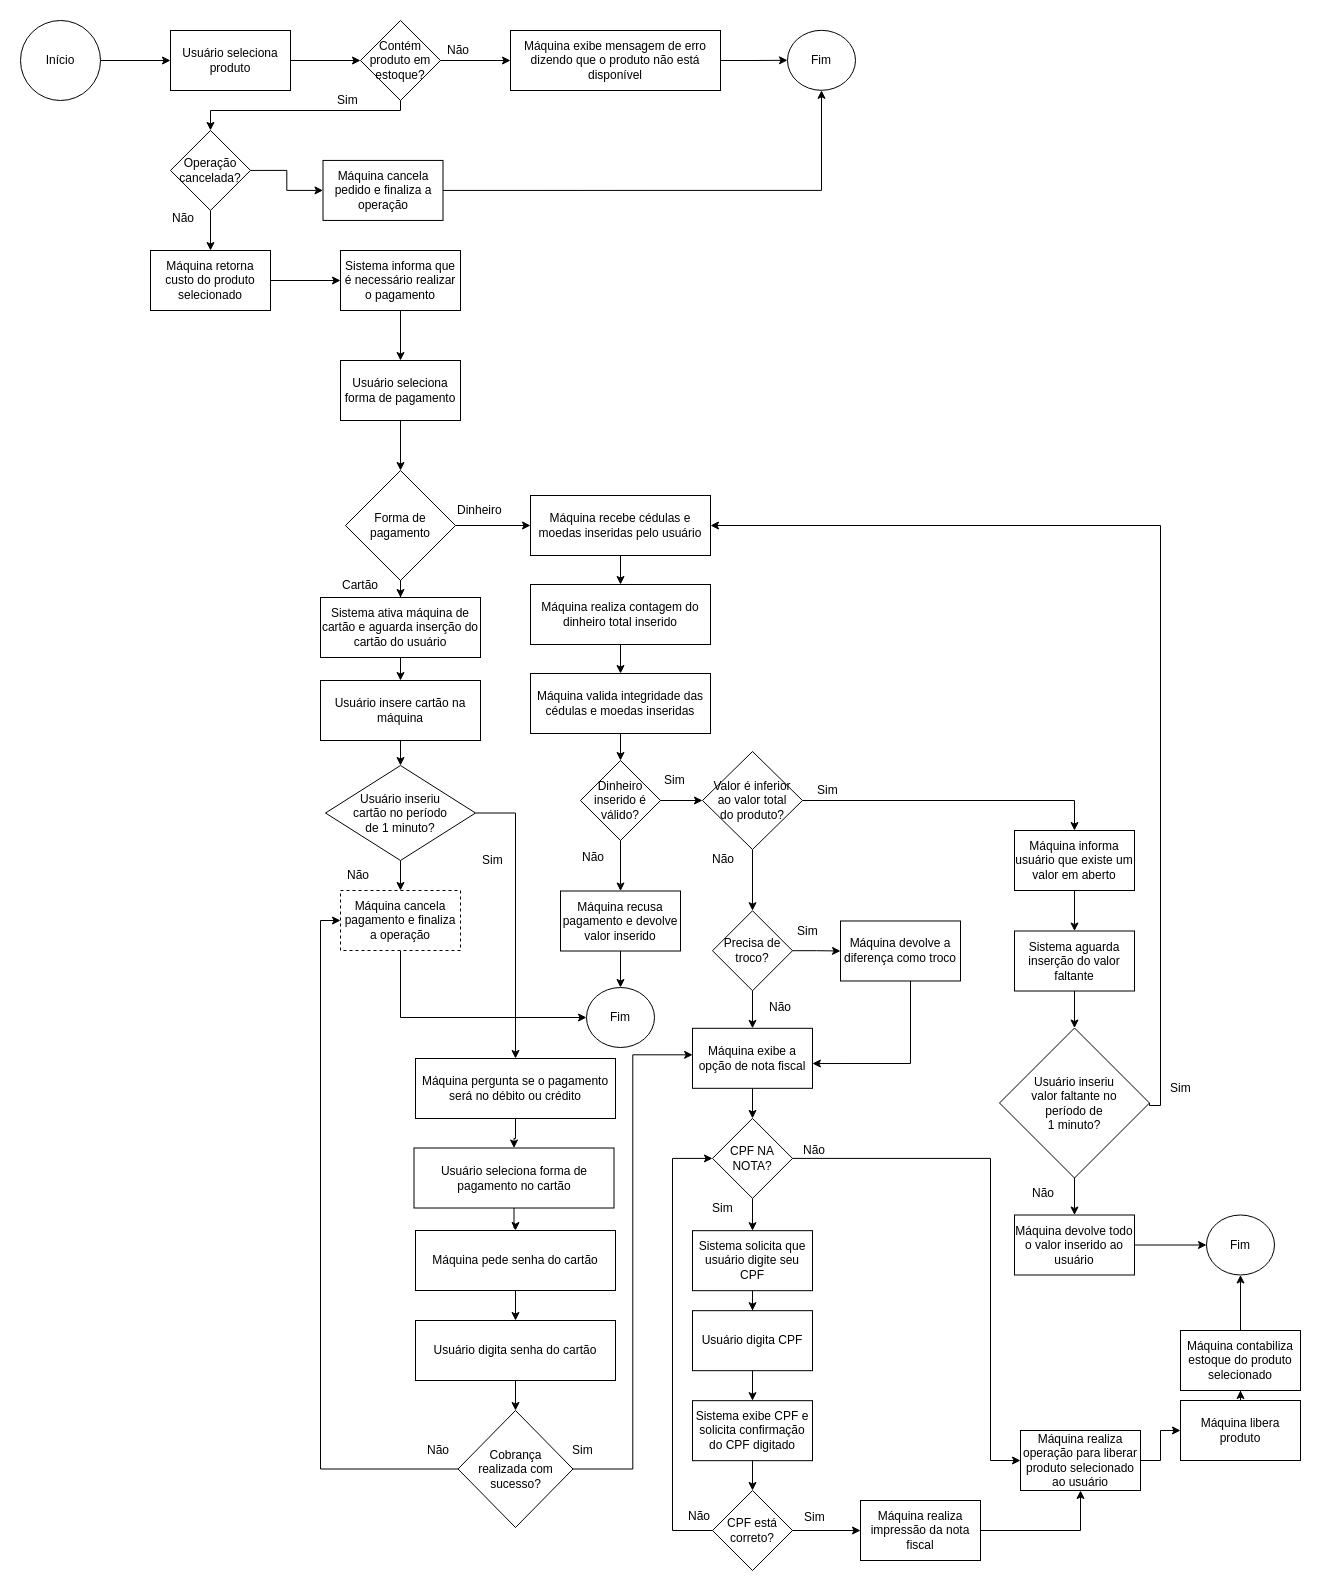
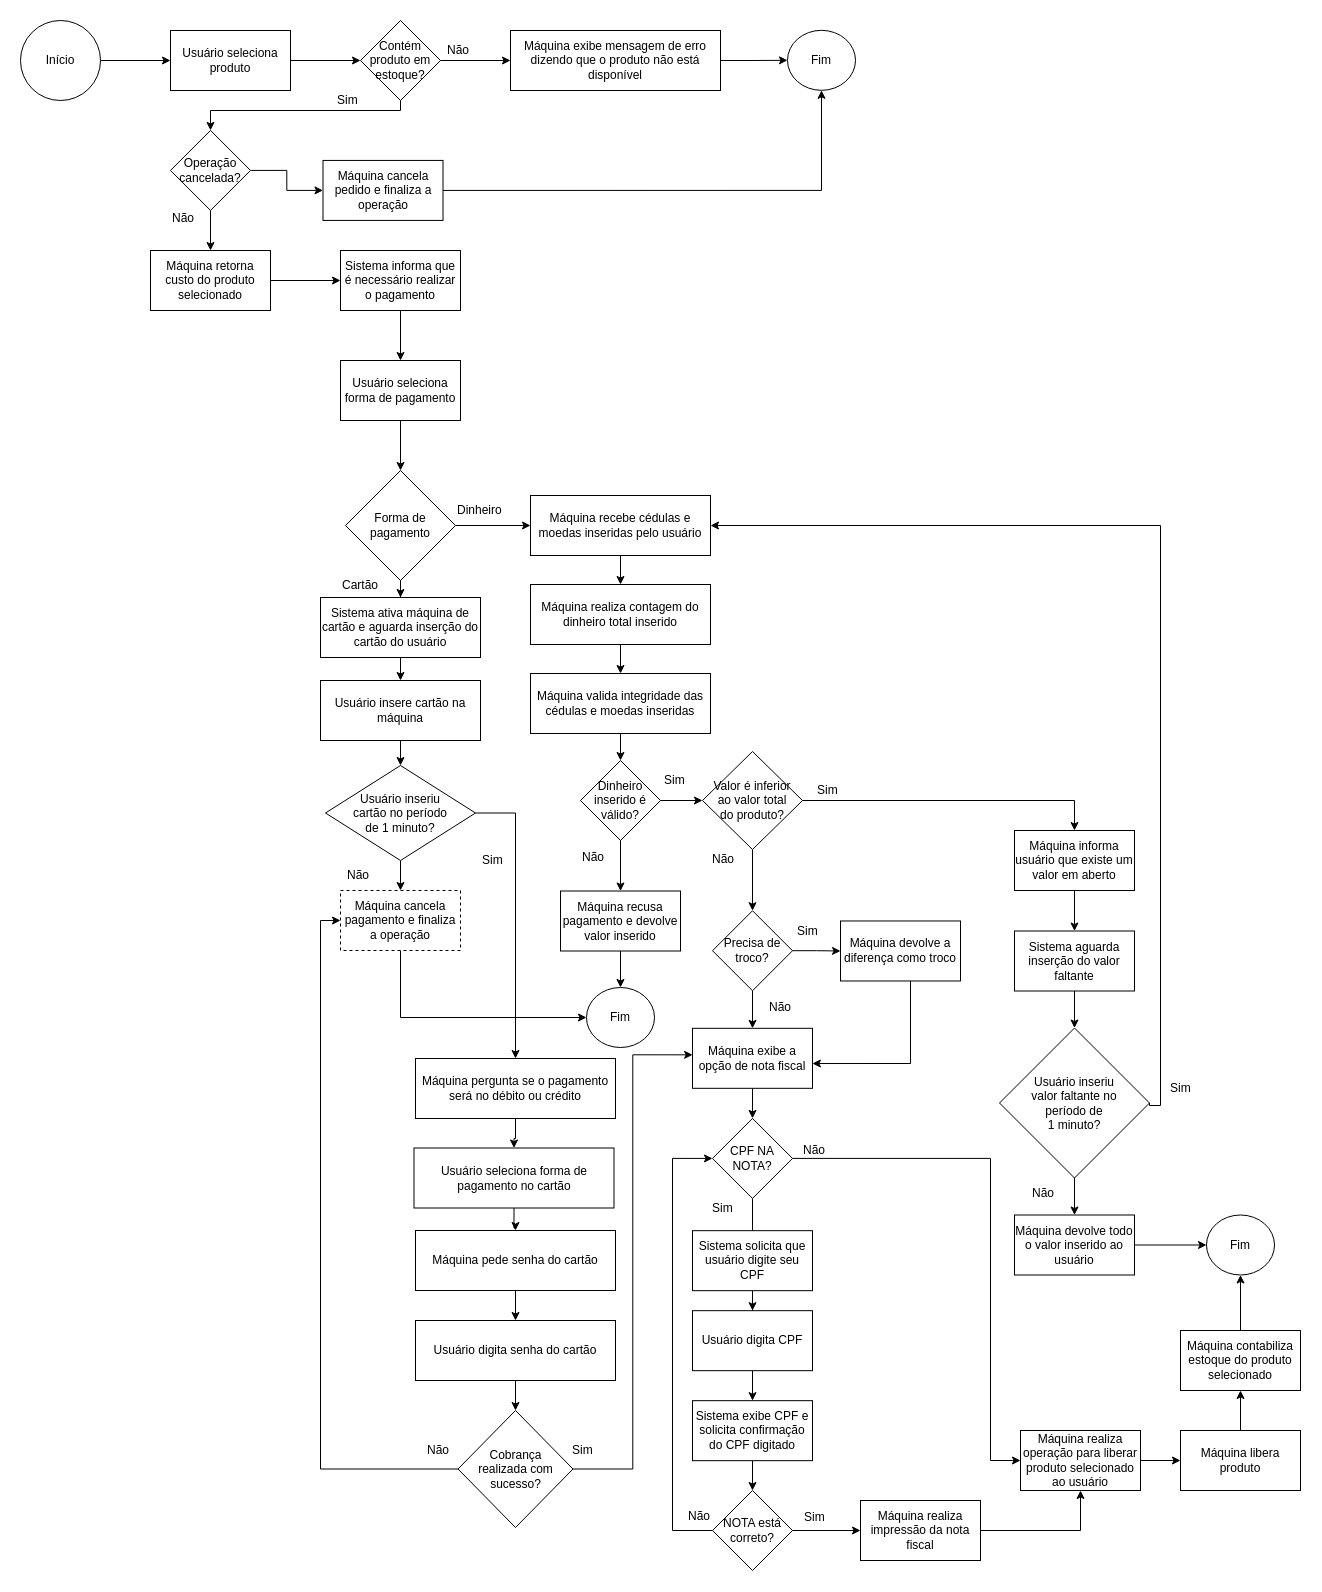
(753, 1222) -> (753, 1225)
(1241, 1431) -> (1241, 1461)
(753, 1531) -> (753, 1531)
